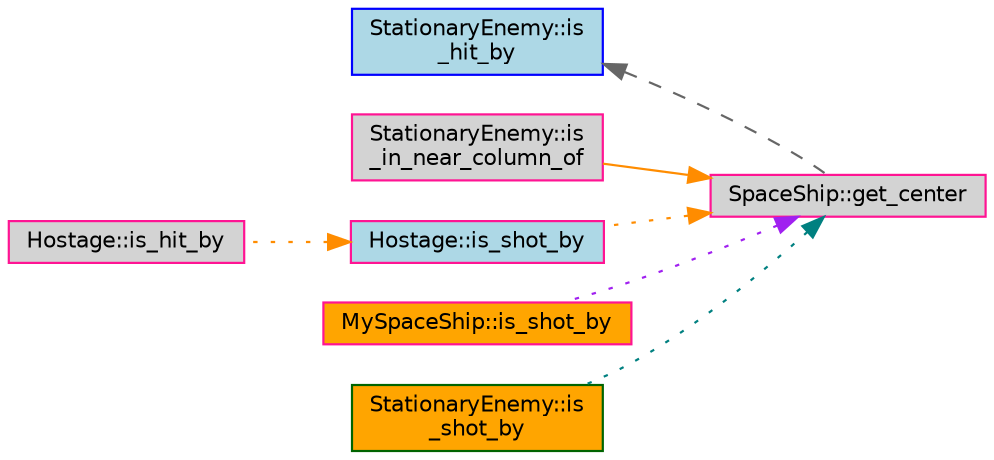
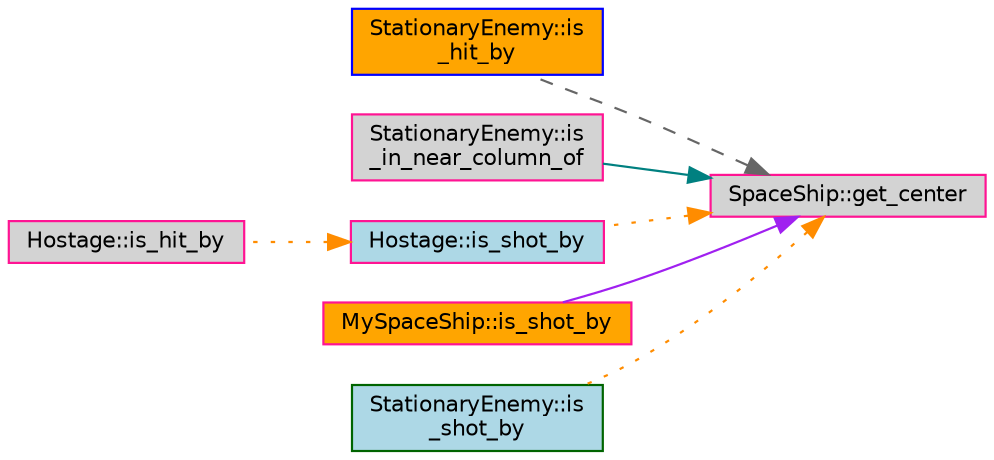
(477, 42) -> (477, 42)
(728, 118) -> (639, 118)
(645, 169) -> (645, 169)
(671, 267) -> (671, 267)
(702, 318) -> (702, 318)
(477, 418) -> (477, 418)
